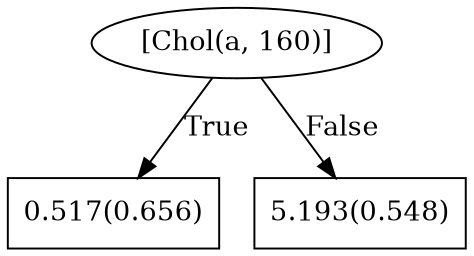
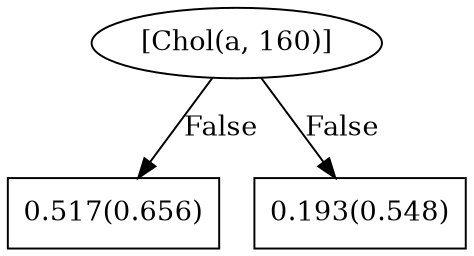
(217, 128) -> (221, 128)
(360, 213) -> (360, 213)
